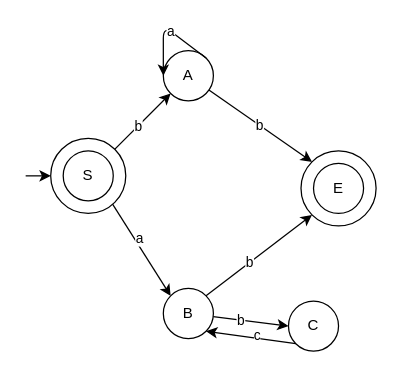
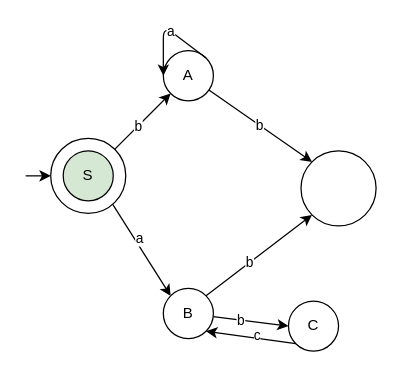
(88, 176) -> (88, 176)
(338, 188) -> none
